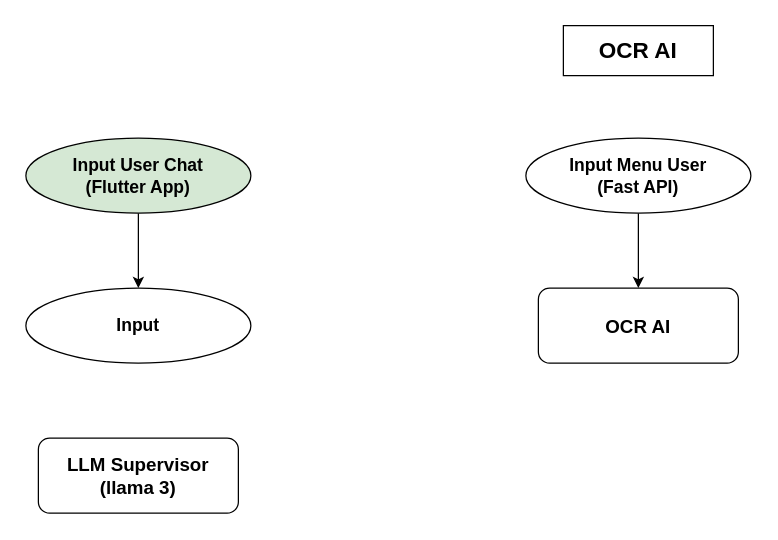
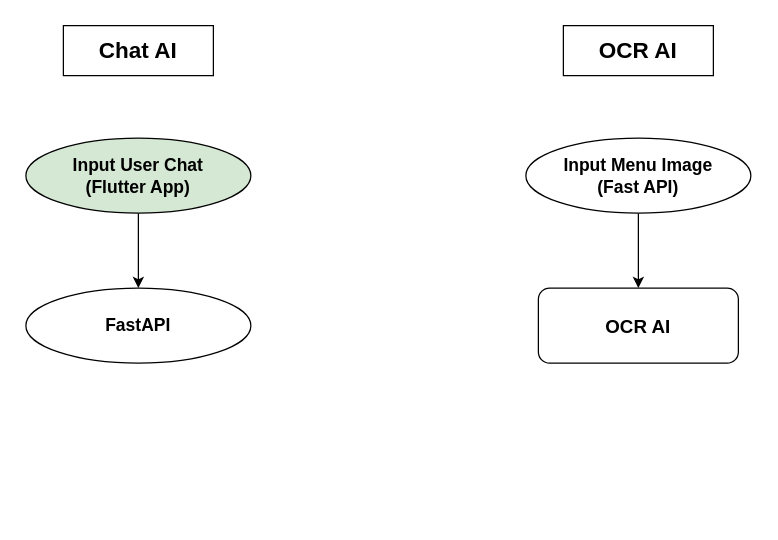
none -> (138, 51)
(638, 176) -> (638, 176)
(138, 326) -> (138, 326)
(138, 476) -> none
